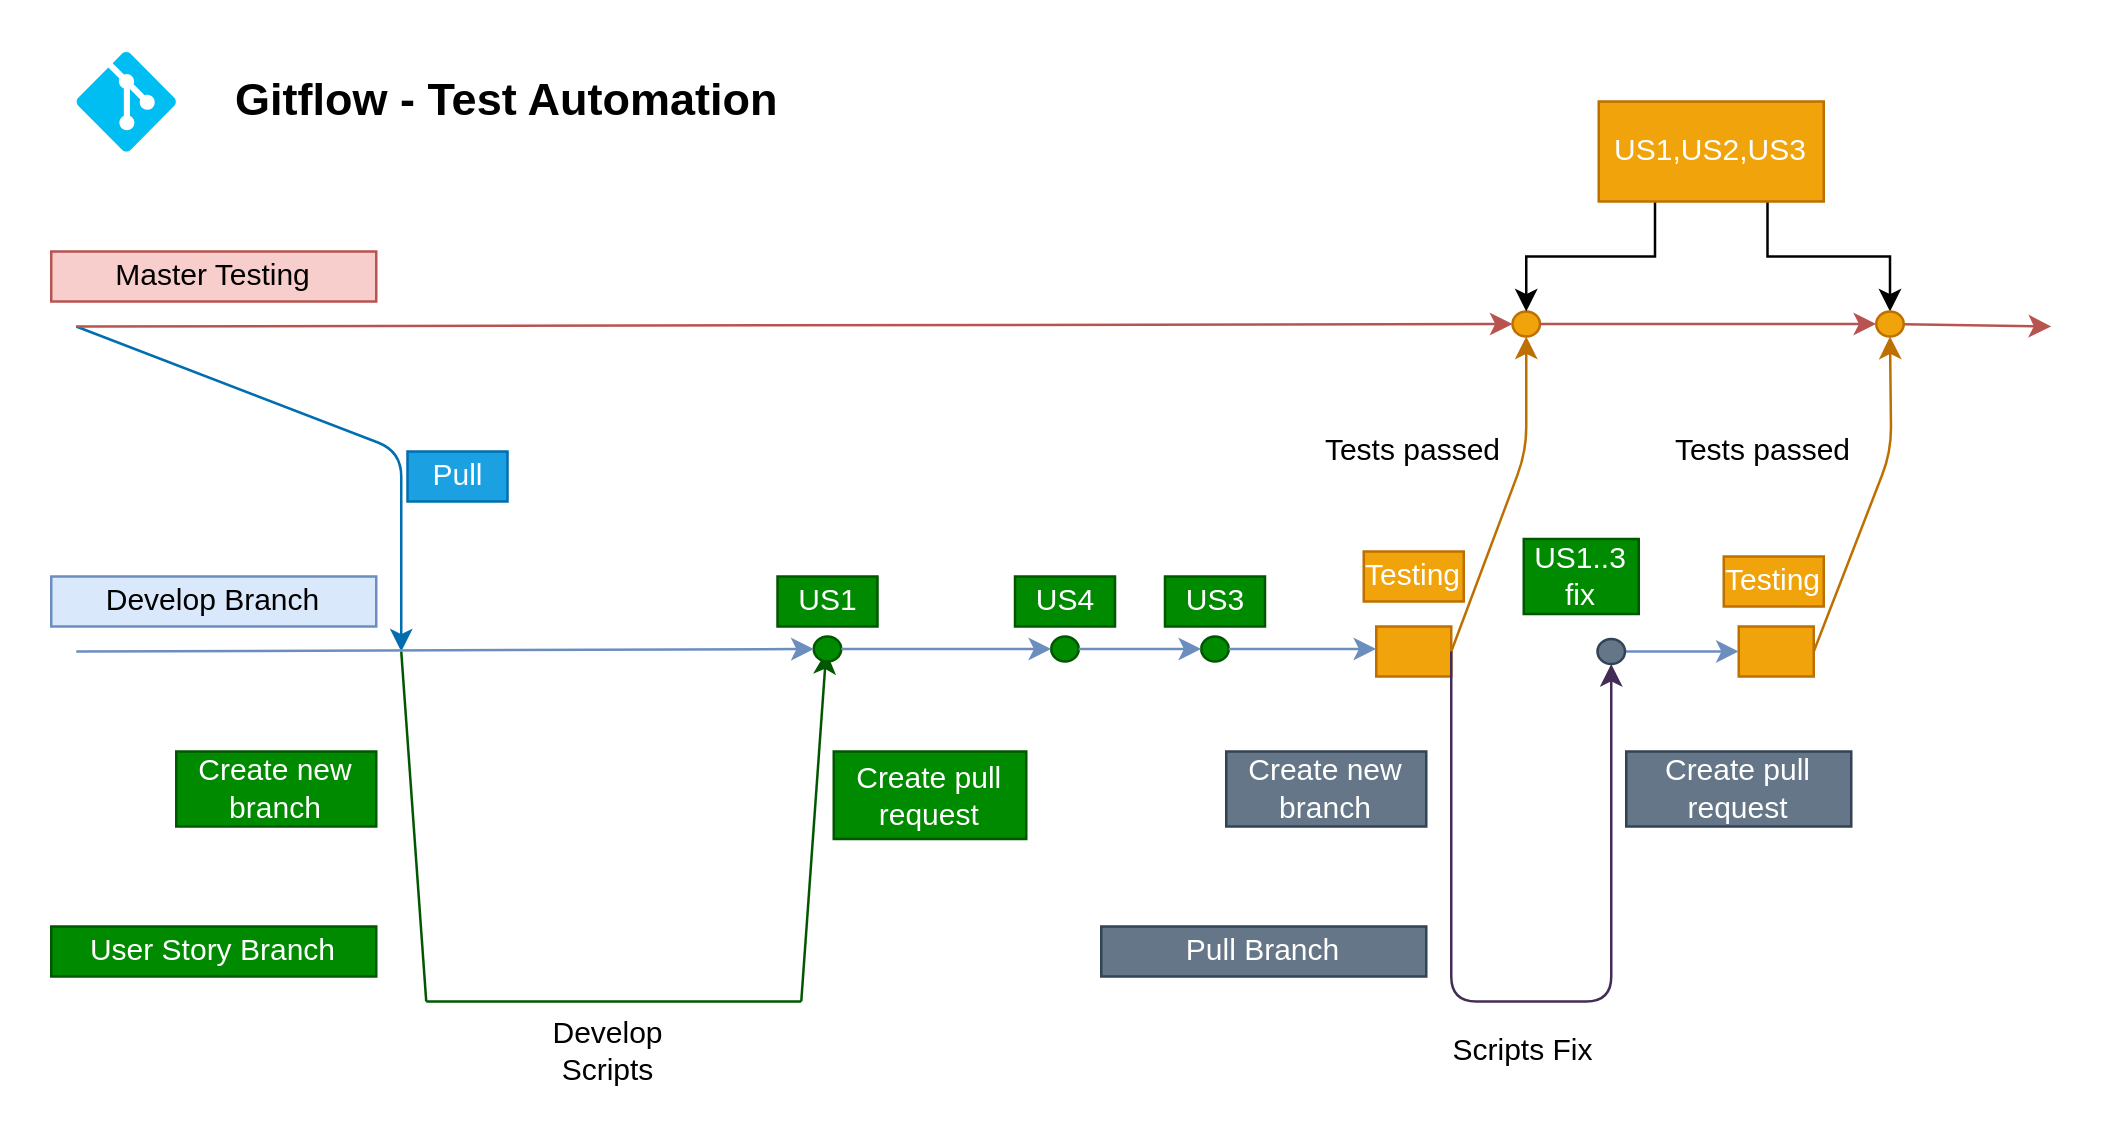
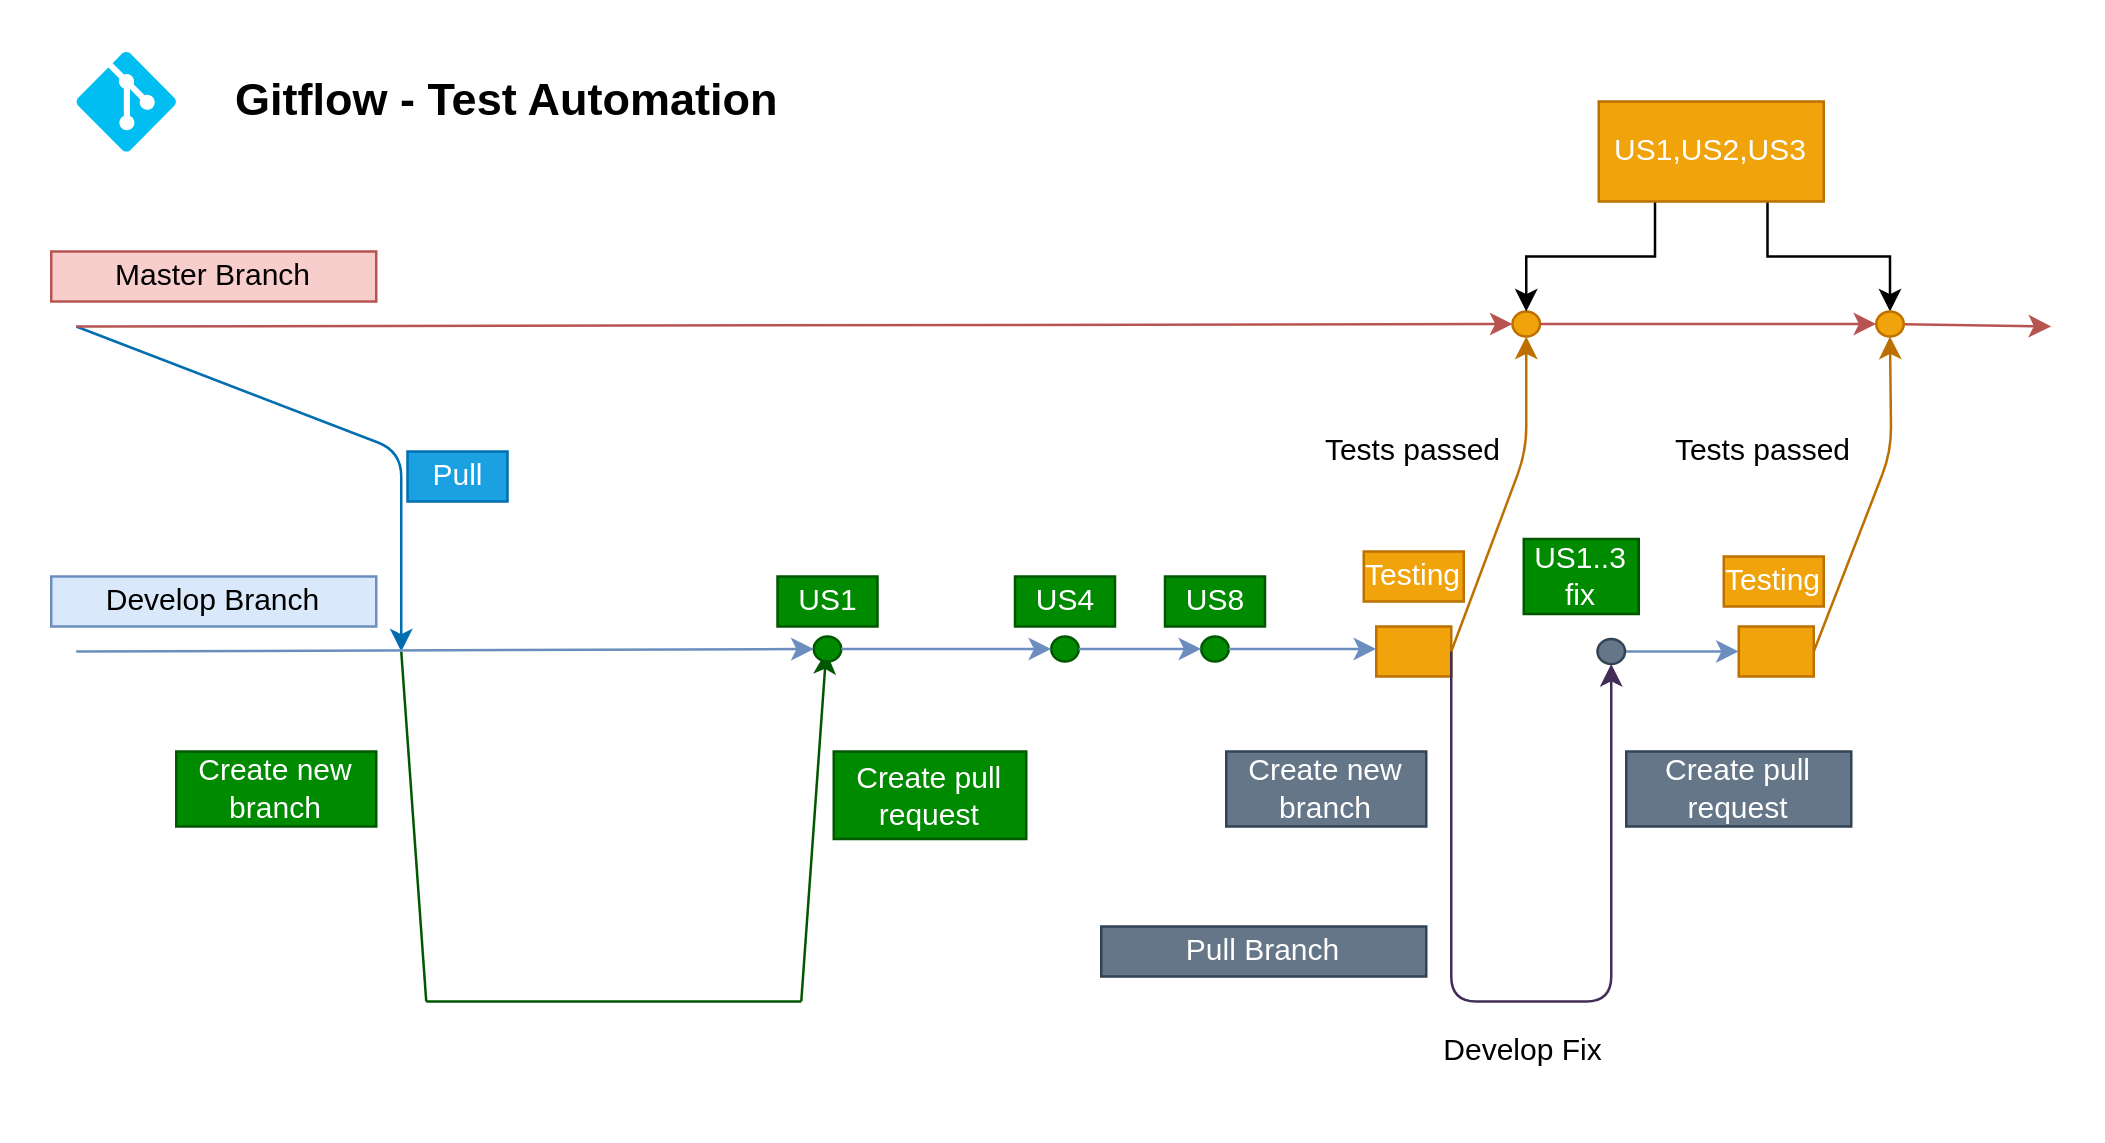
(214, 276) -> (214, 276)
(1216, 601) -> (1216, 601)
(214, 951) -> none
(608, 1051) -> none
(1524, 1051) -> (1524, 1051)
